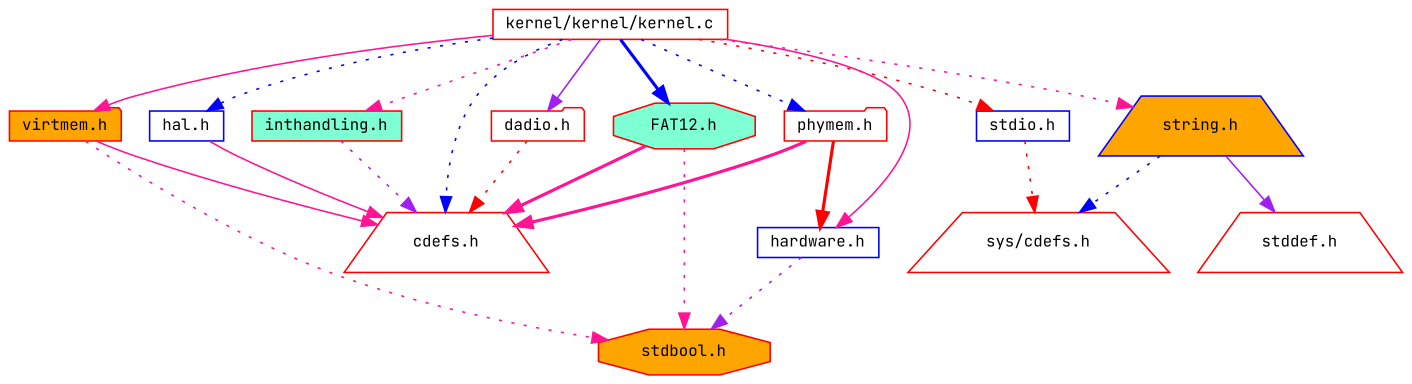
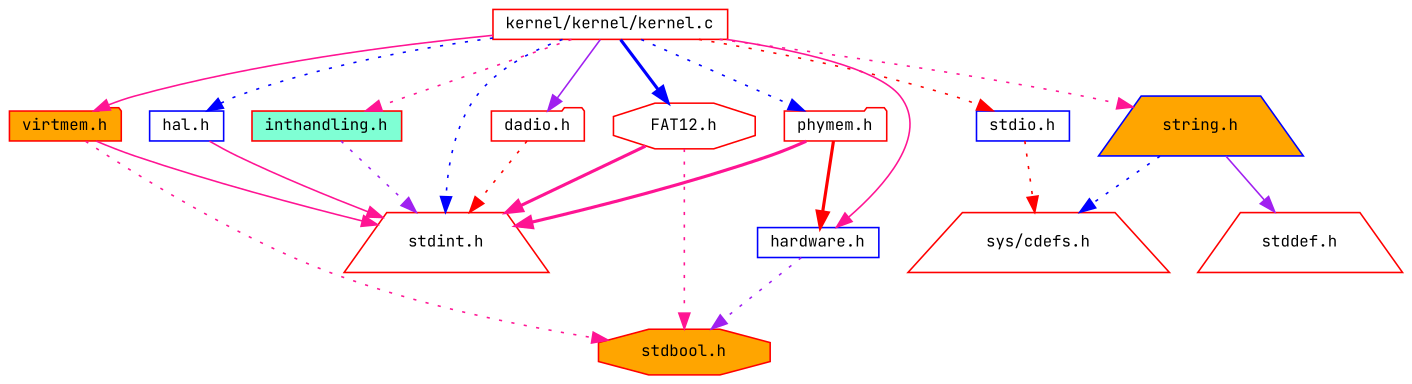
(684, 126) -> (684, 126)
(447, 243) -> (447, 243)
